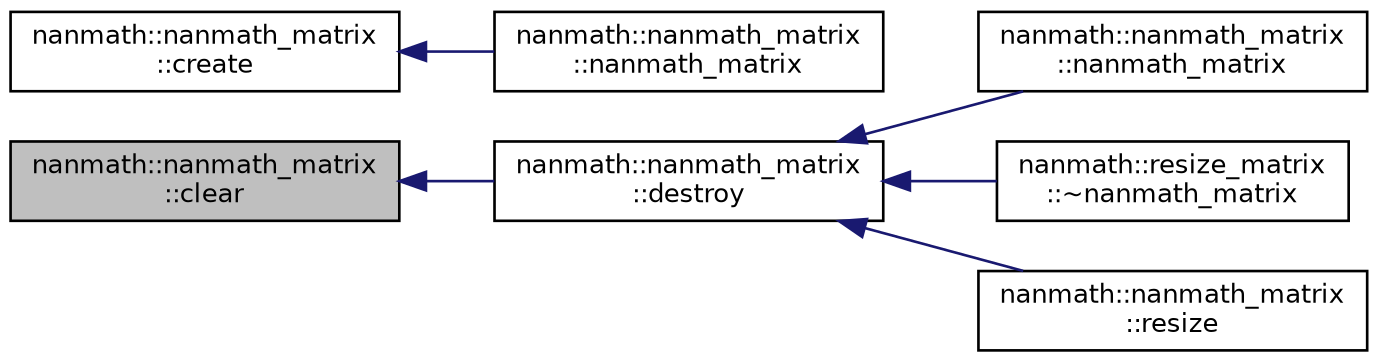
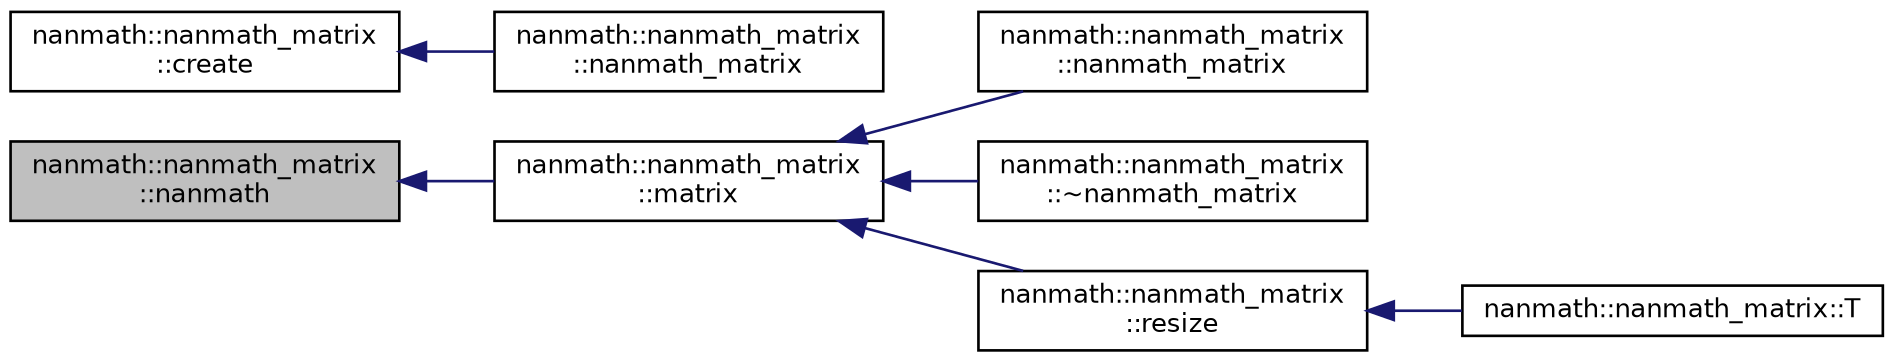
(205, 181) -> (205, 181)
(689, 181) -> (689, 181)
(1173, 181) -> (1173, 181)
none -> (1673, 311)
